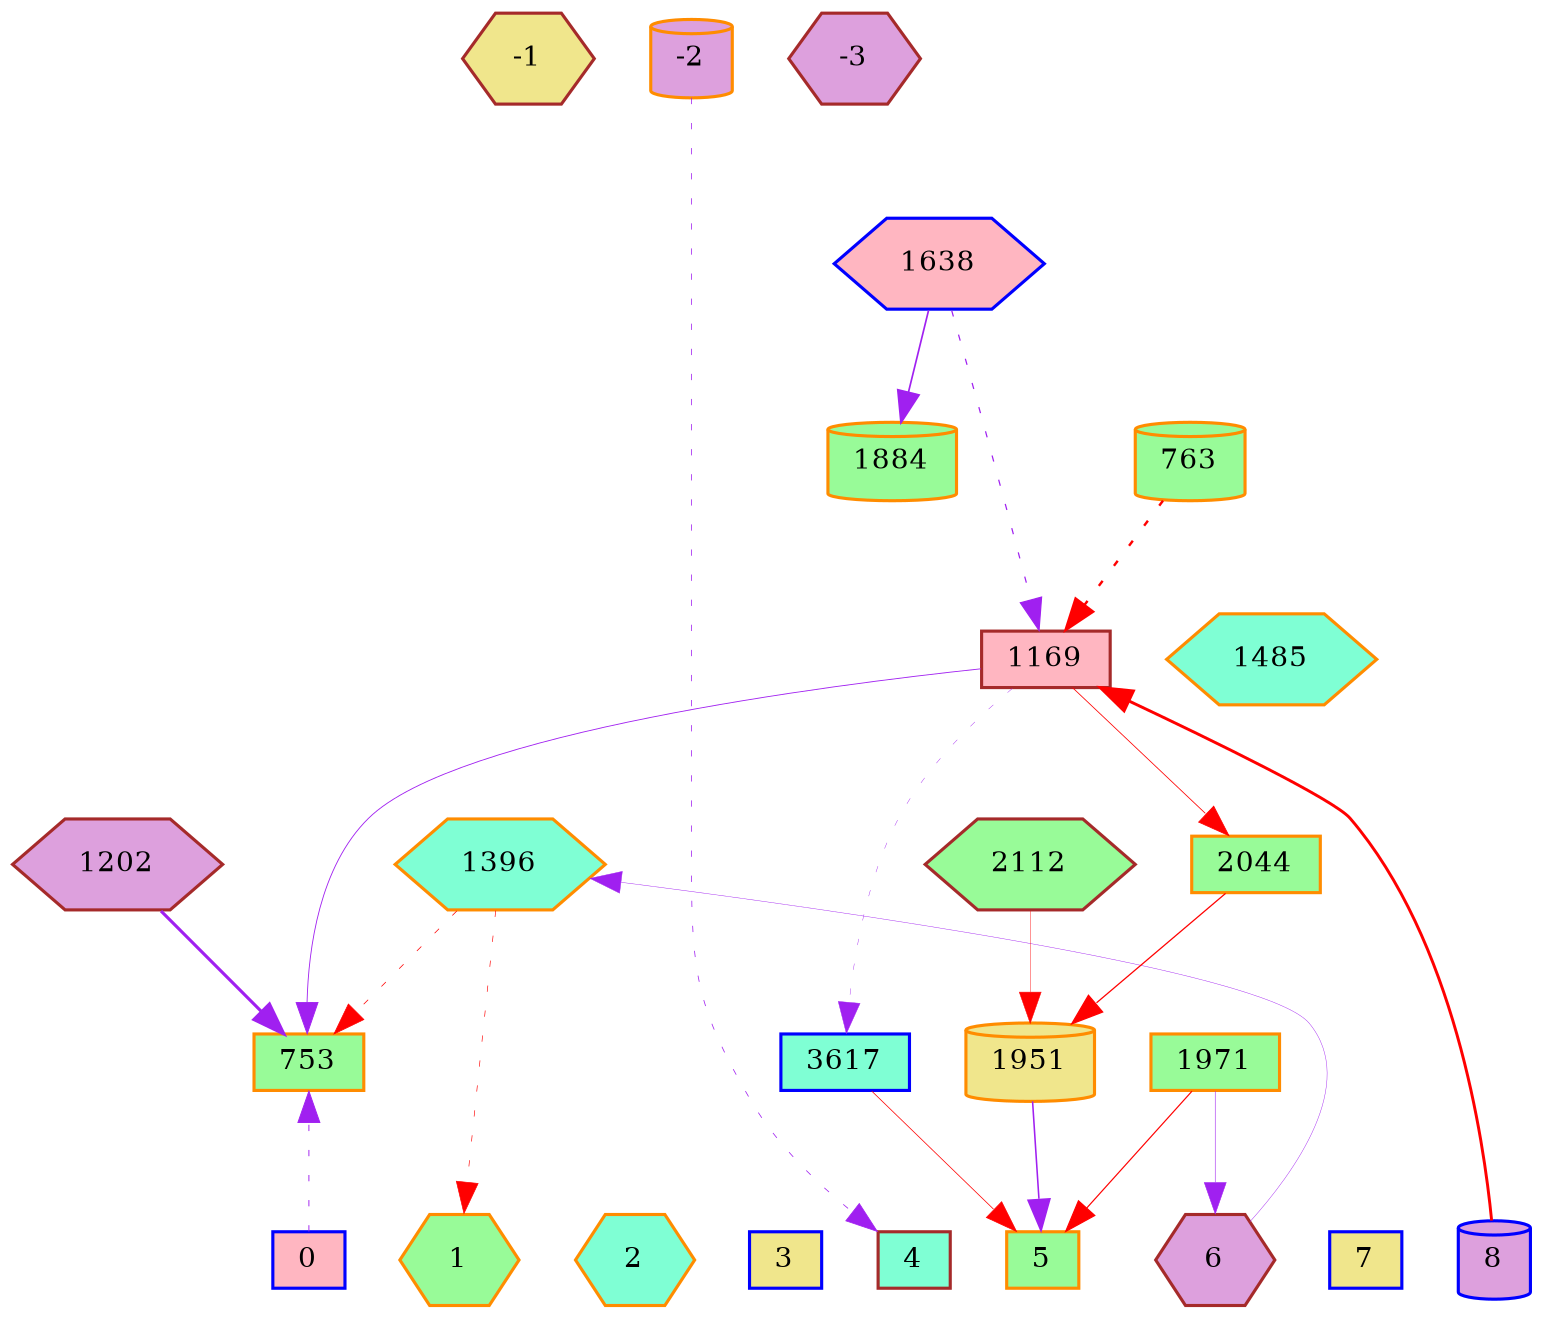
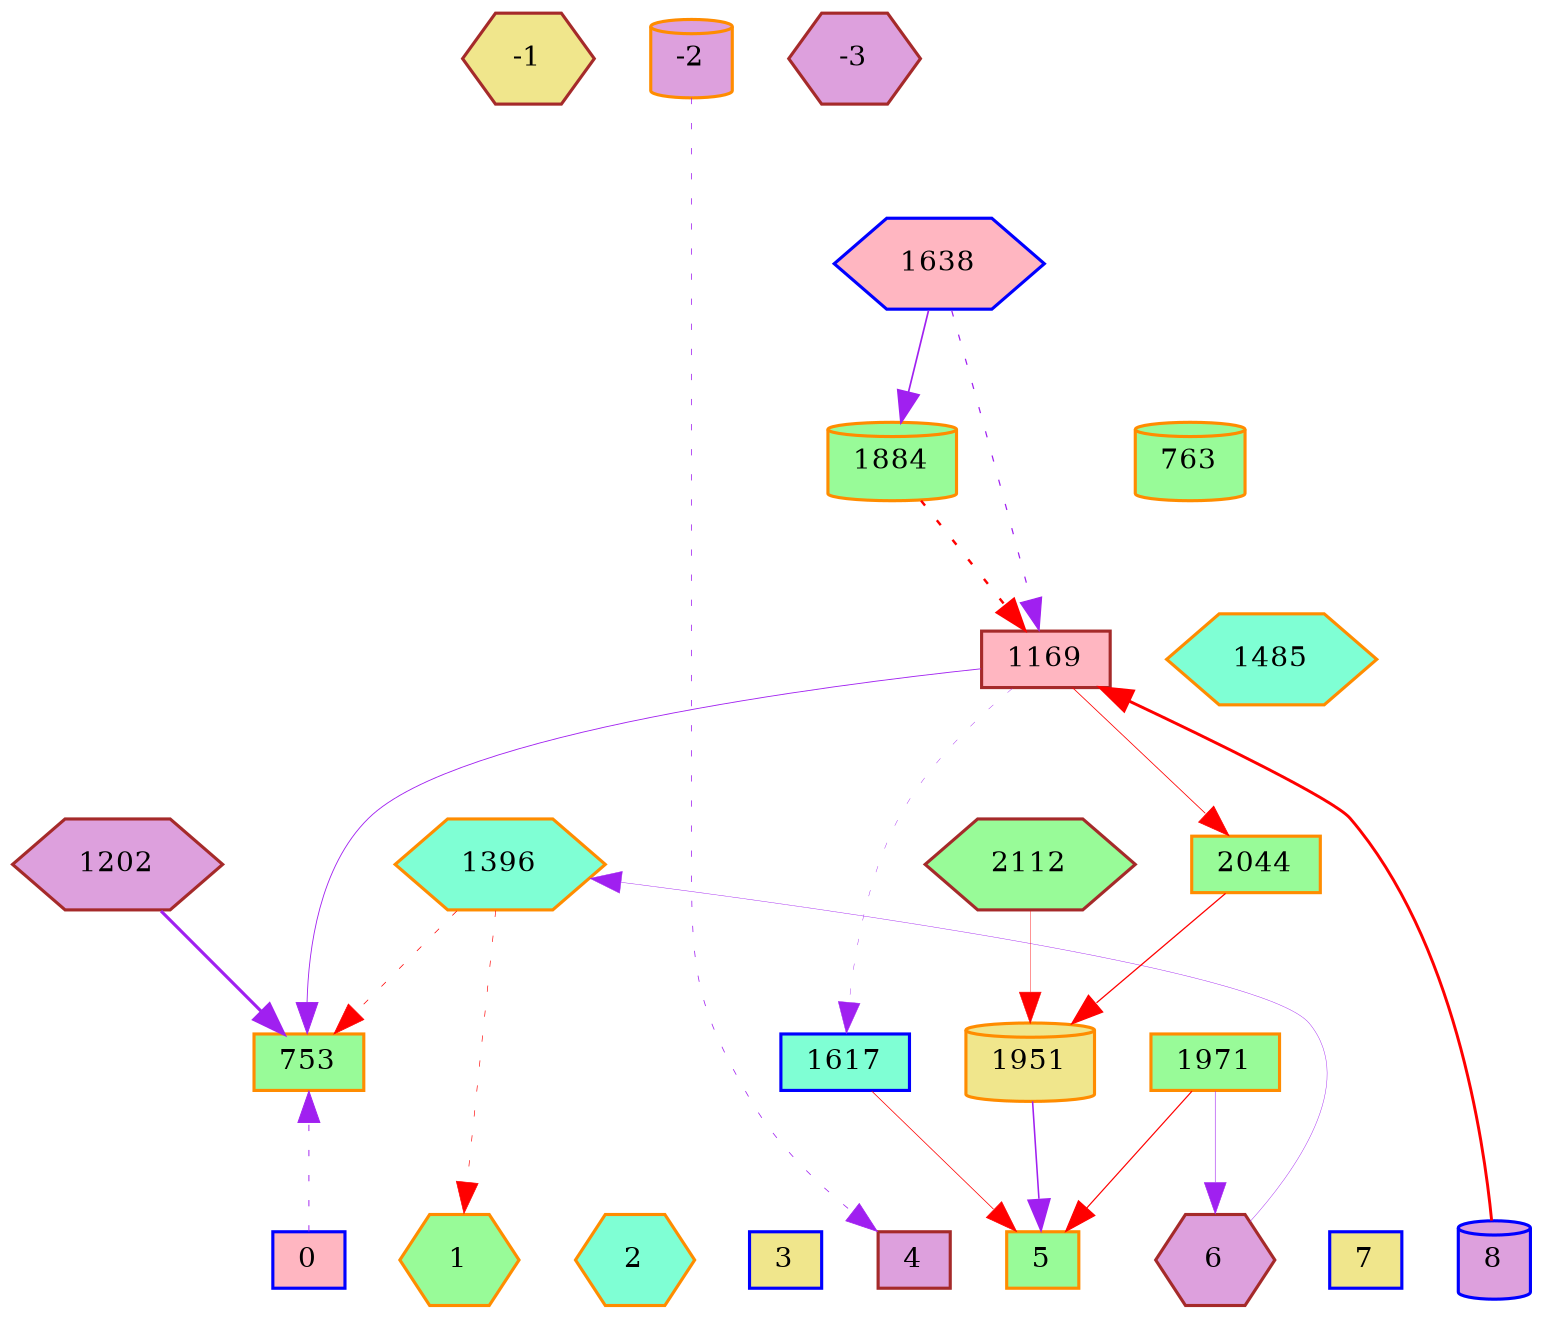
(1124, 553) -> (963, 553)
(845, 1062) -> (845, 1062)
(914, 1260) -> (914, 1260)
